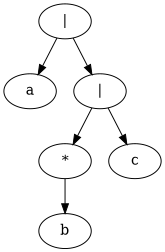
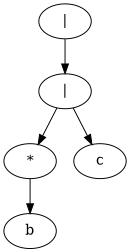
(30, 91) -> none
